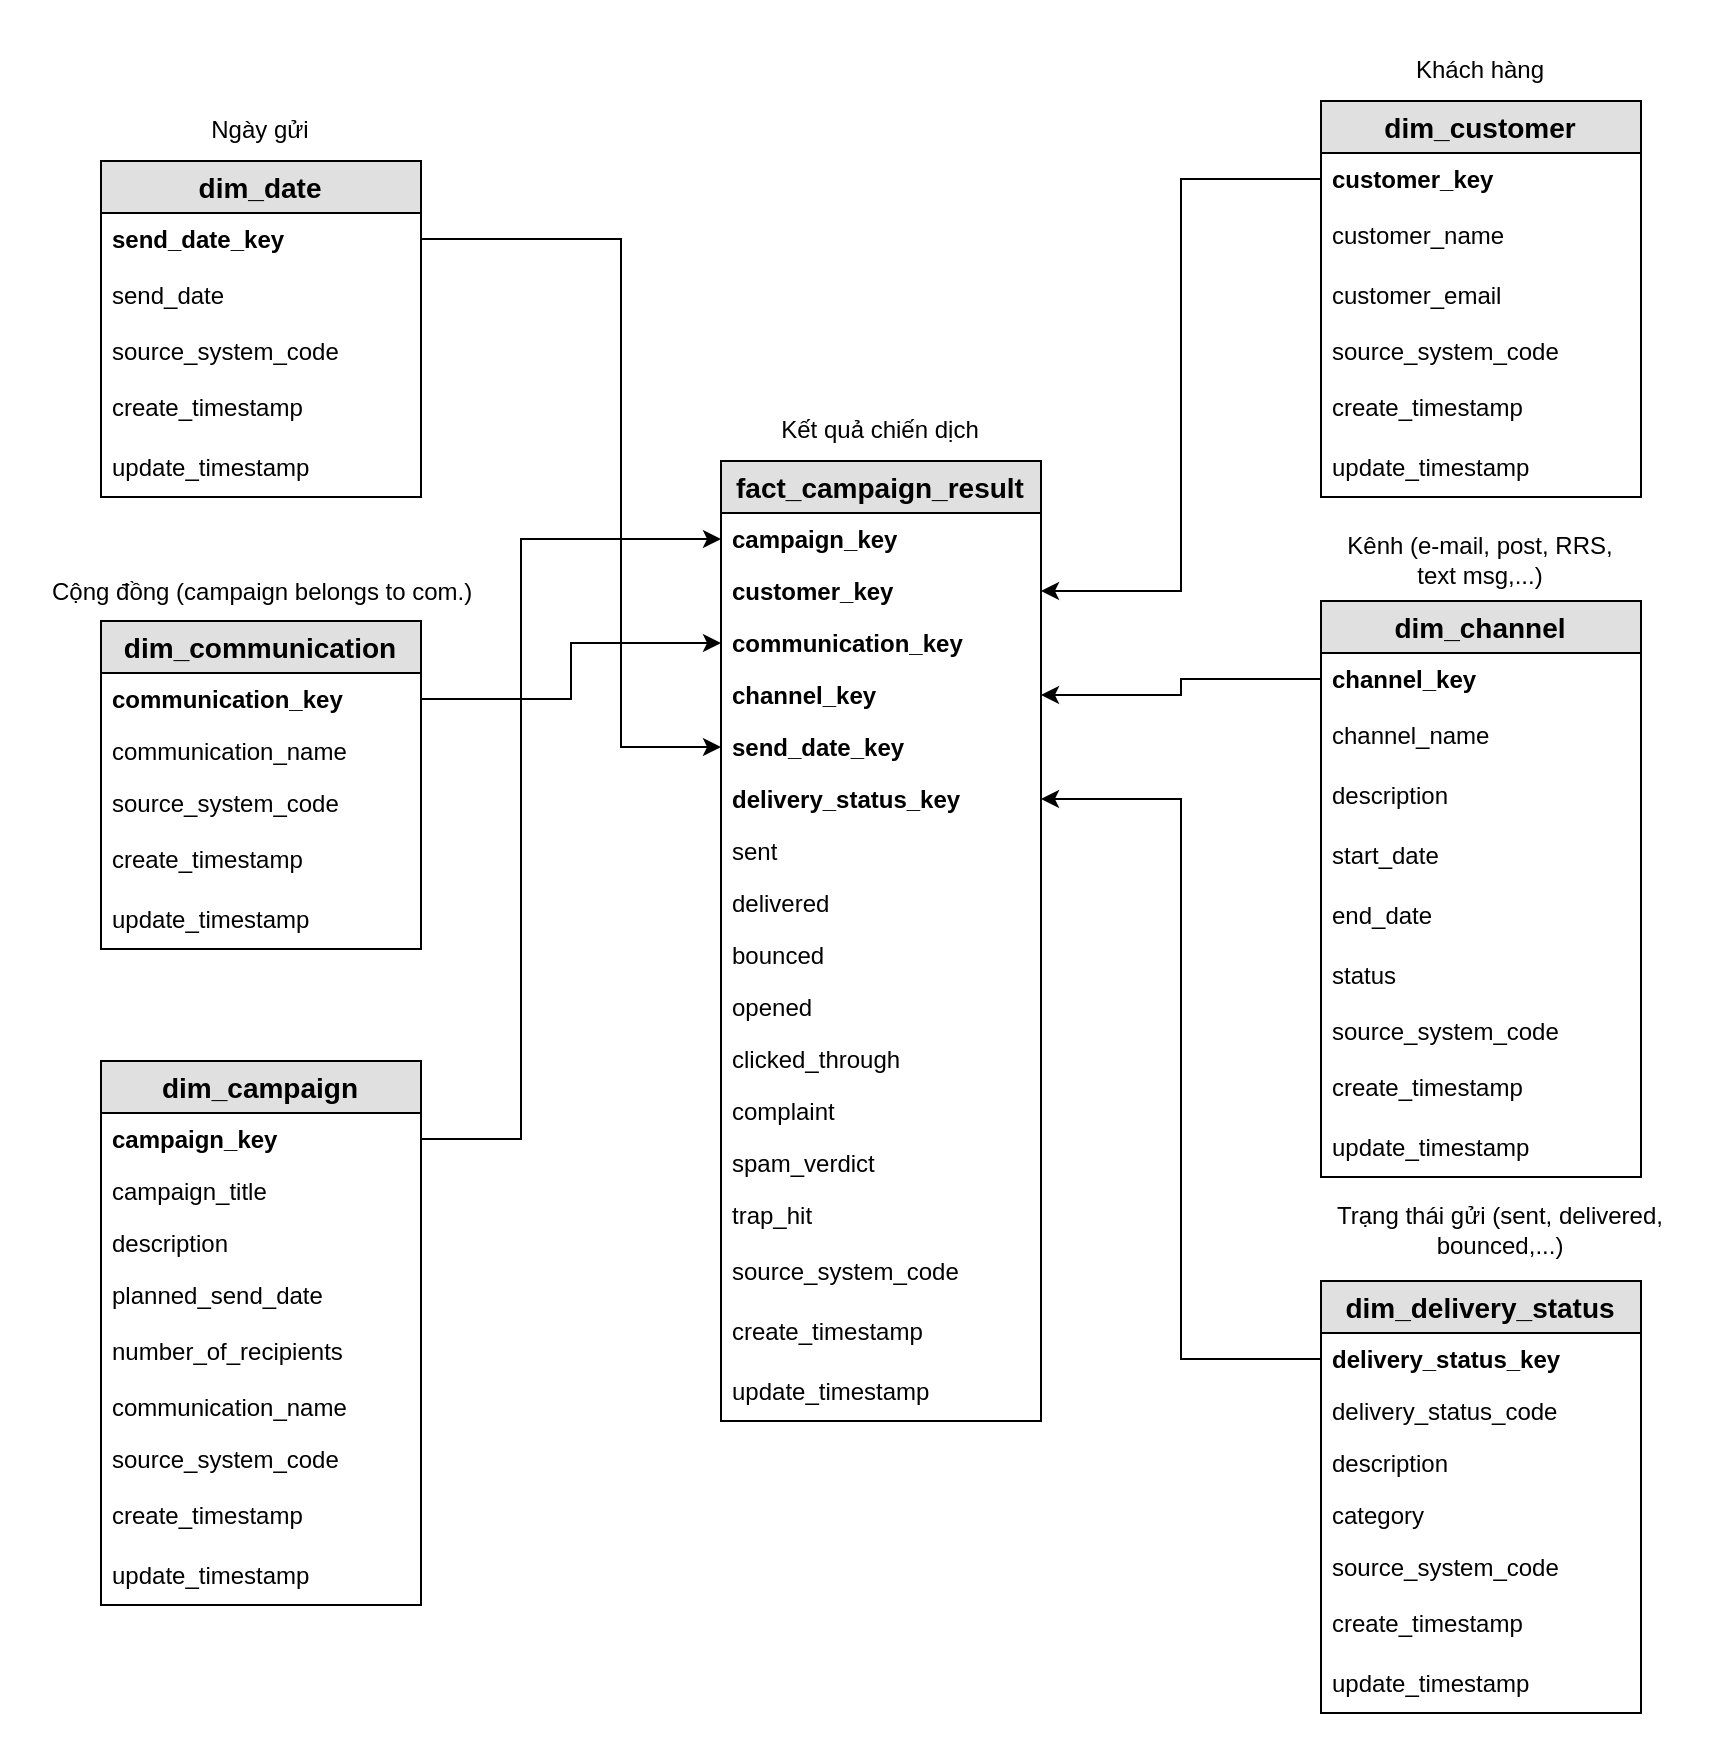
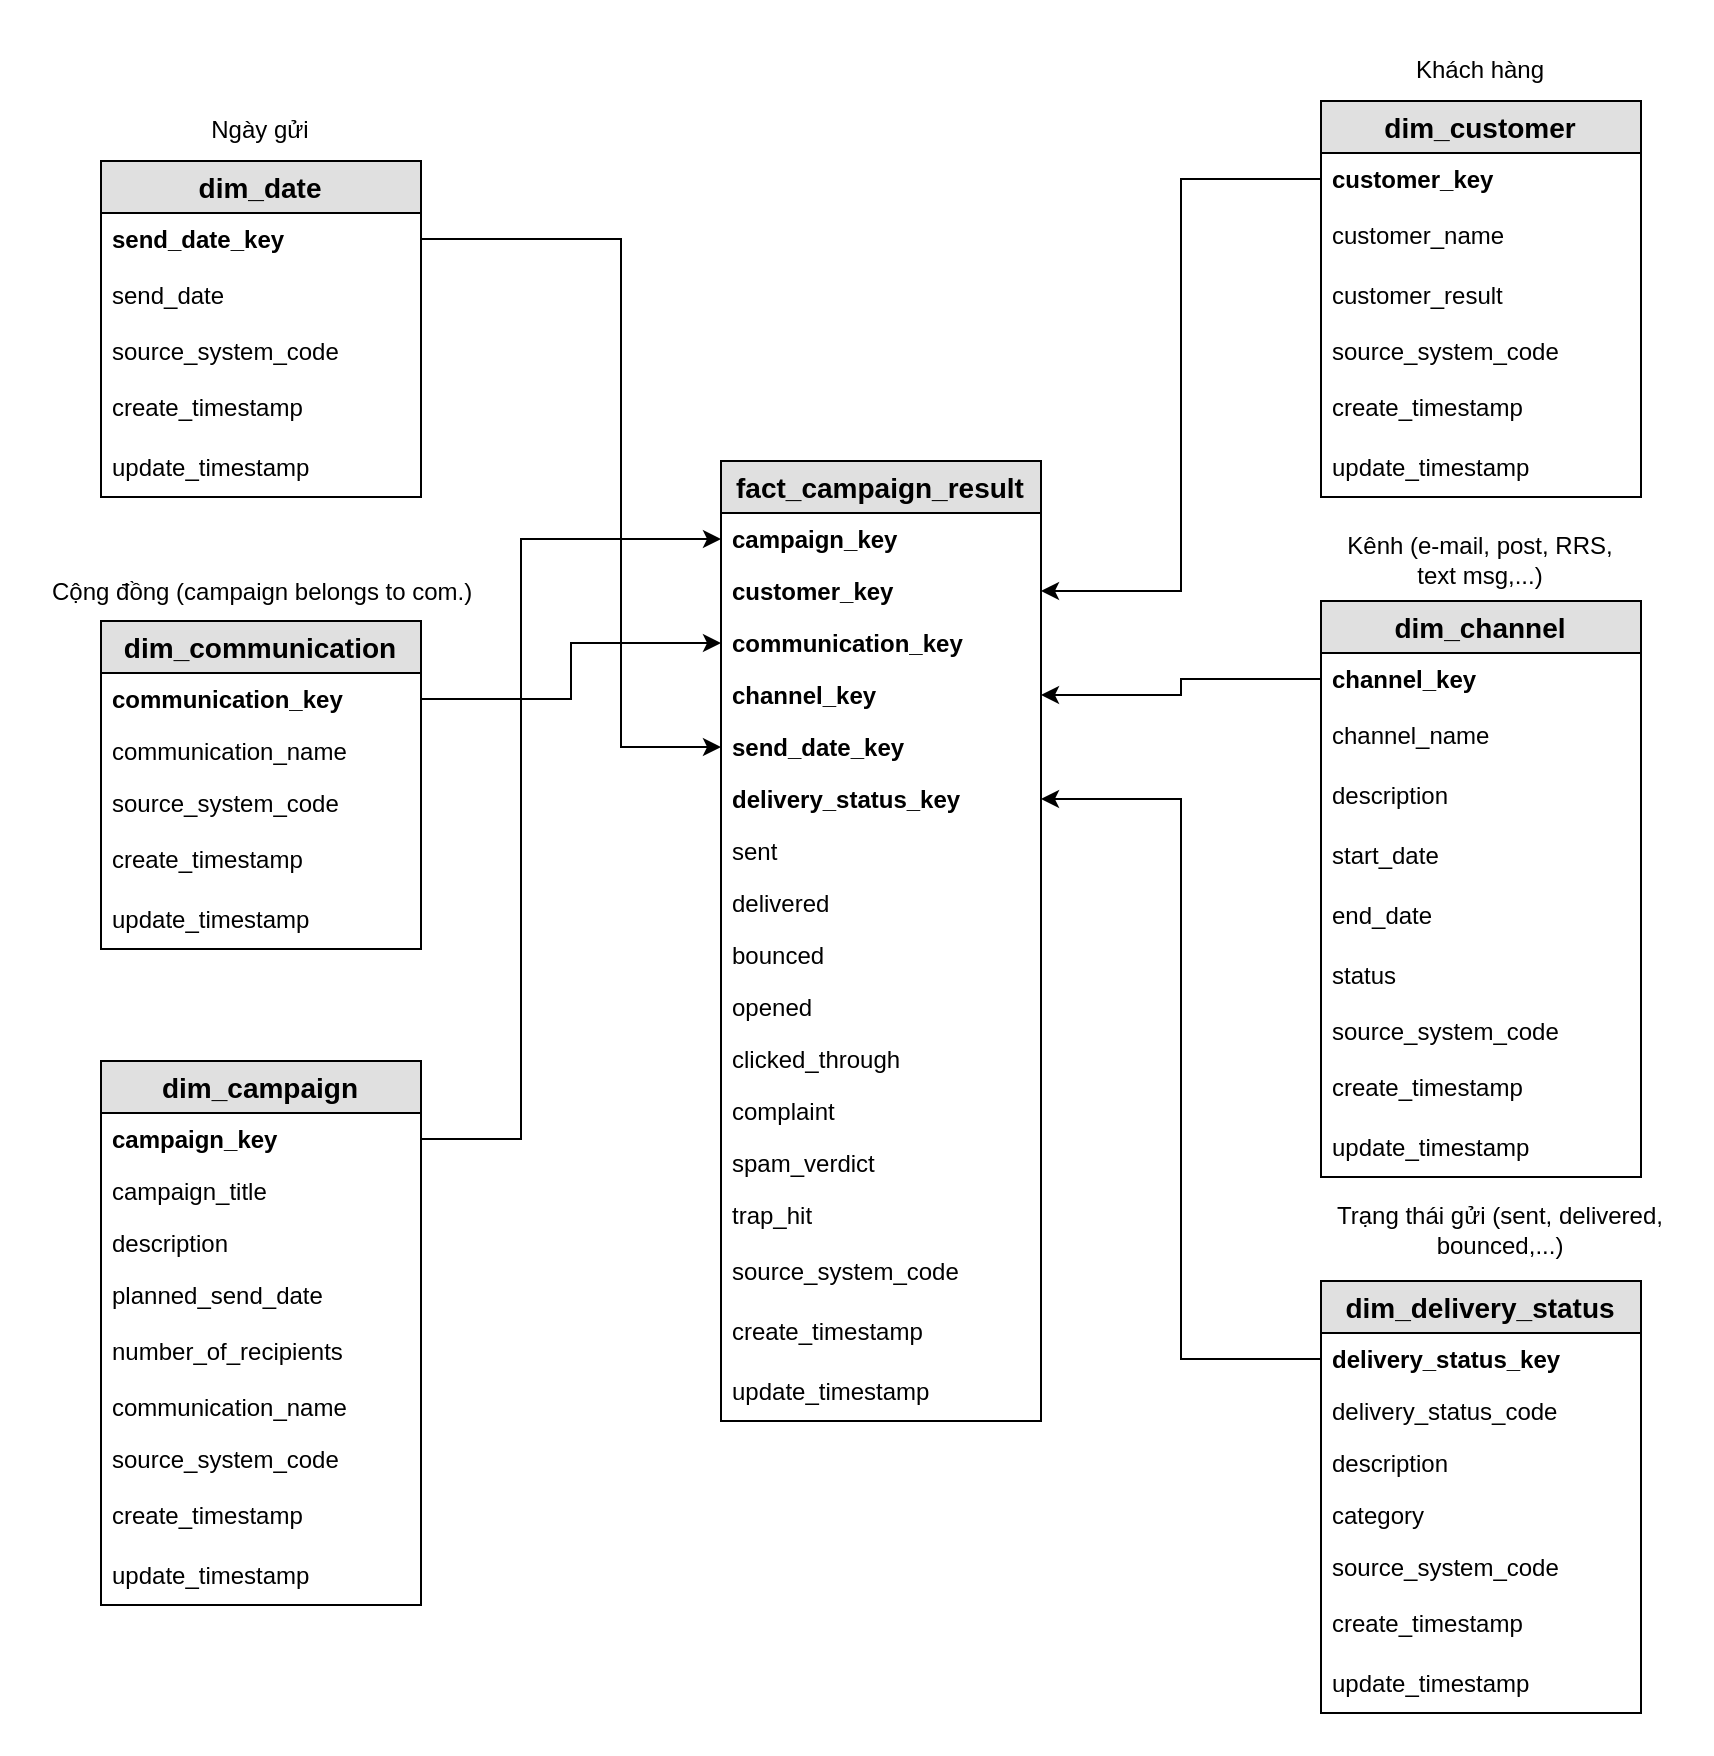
(1420, 296) -> (1430, 296)
(881, 431) -> none
